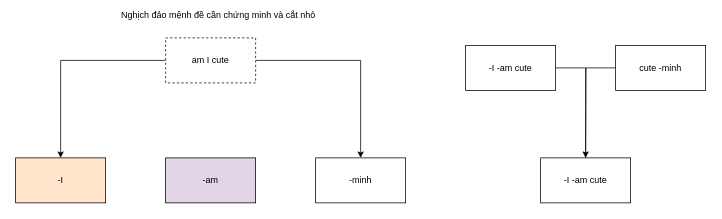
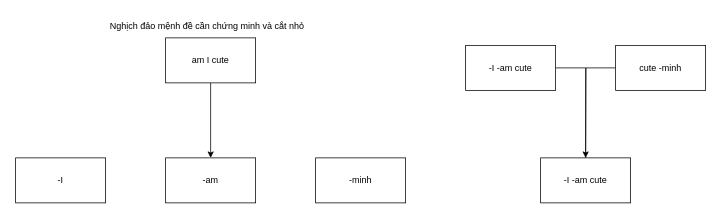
(218, 15) -> (207, 27)
(67, 60) -> none
(210, 60) -> (210, 60)
(353, 60) -> (210, 118)
(60, 180) -> (60, 180)
(210, 180) -> (210, 180)
